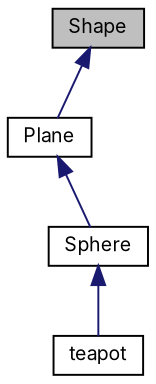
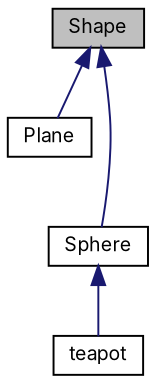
(78, 201) -> (110, 147)
